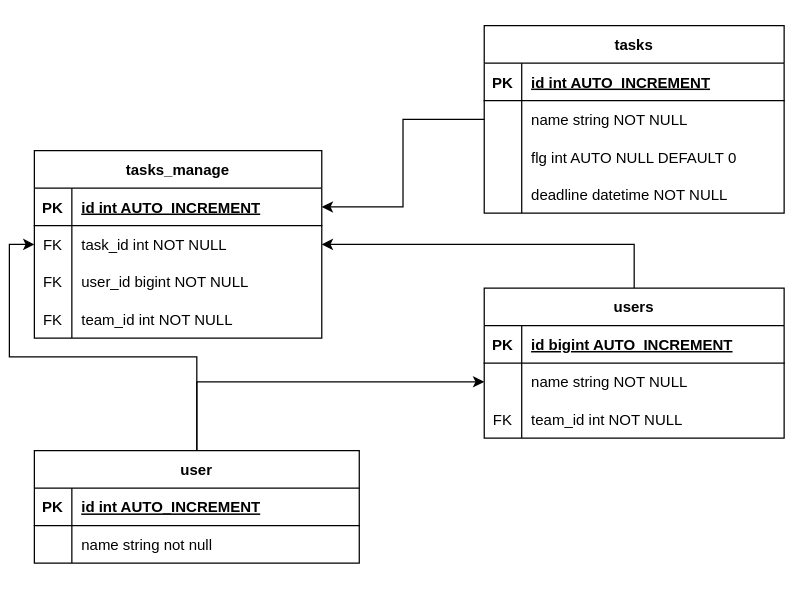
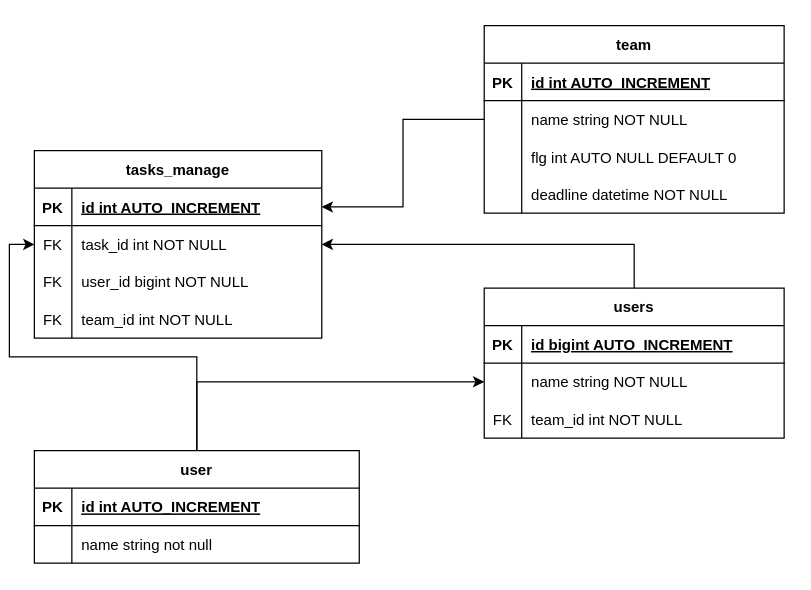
(634, 45) -> (634, 45)
